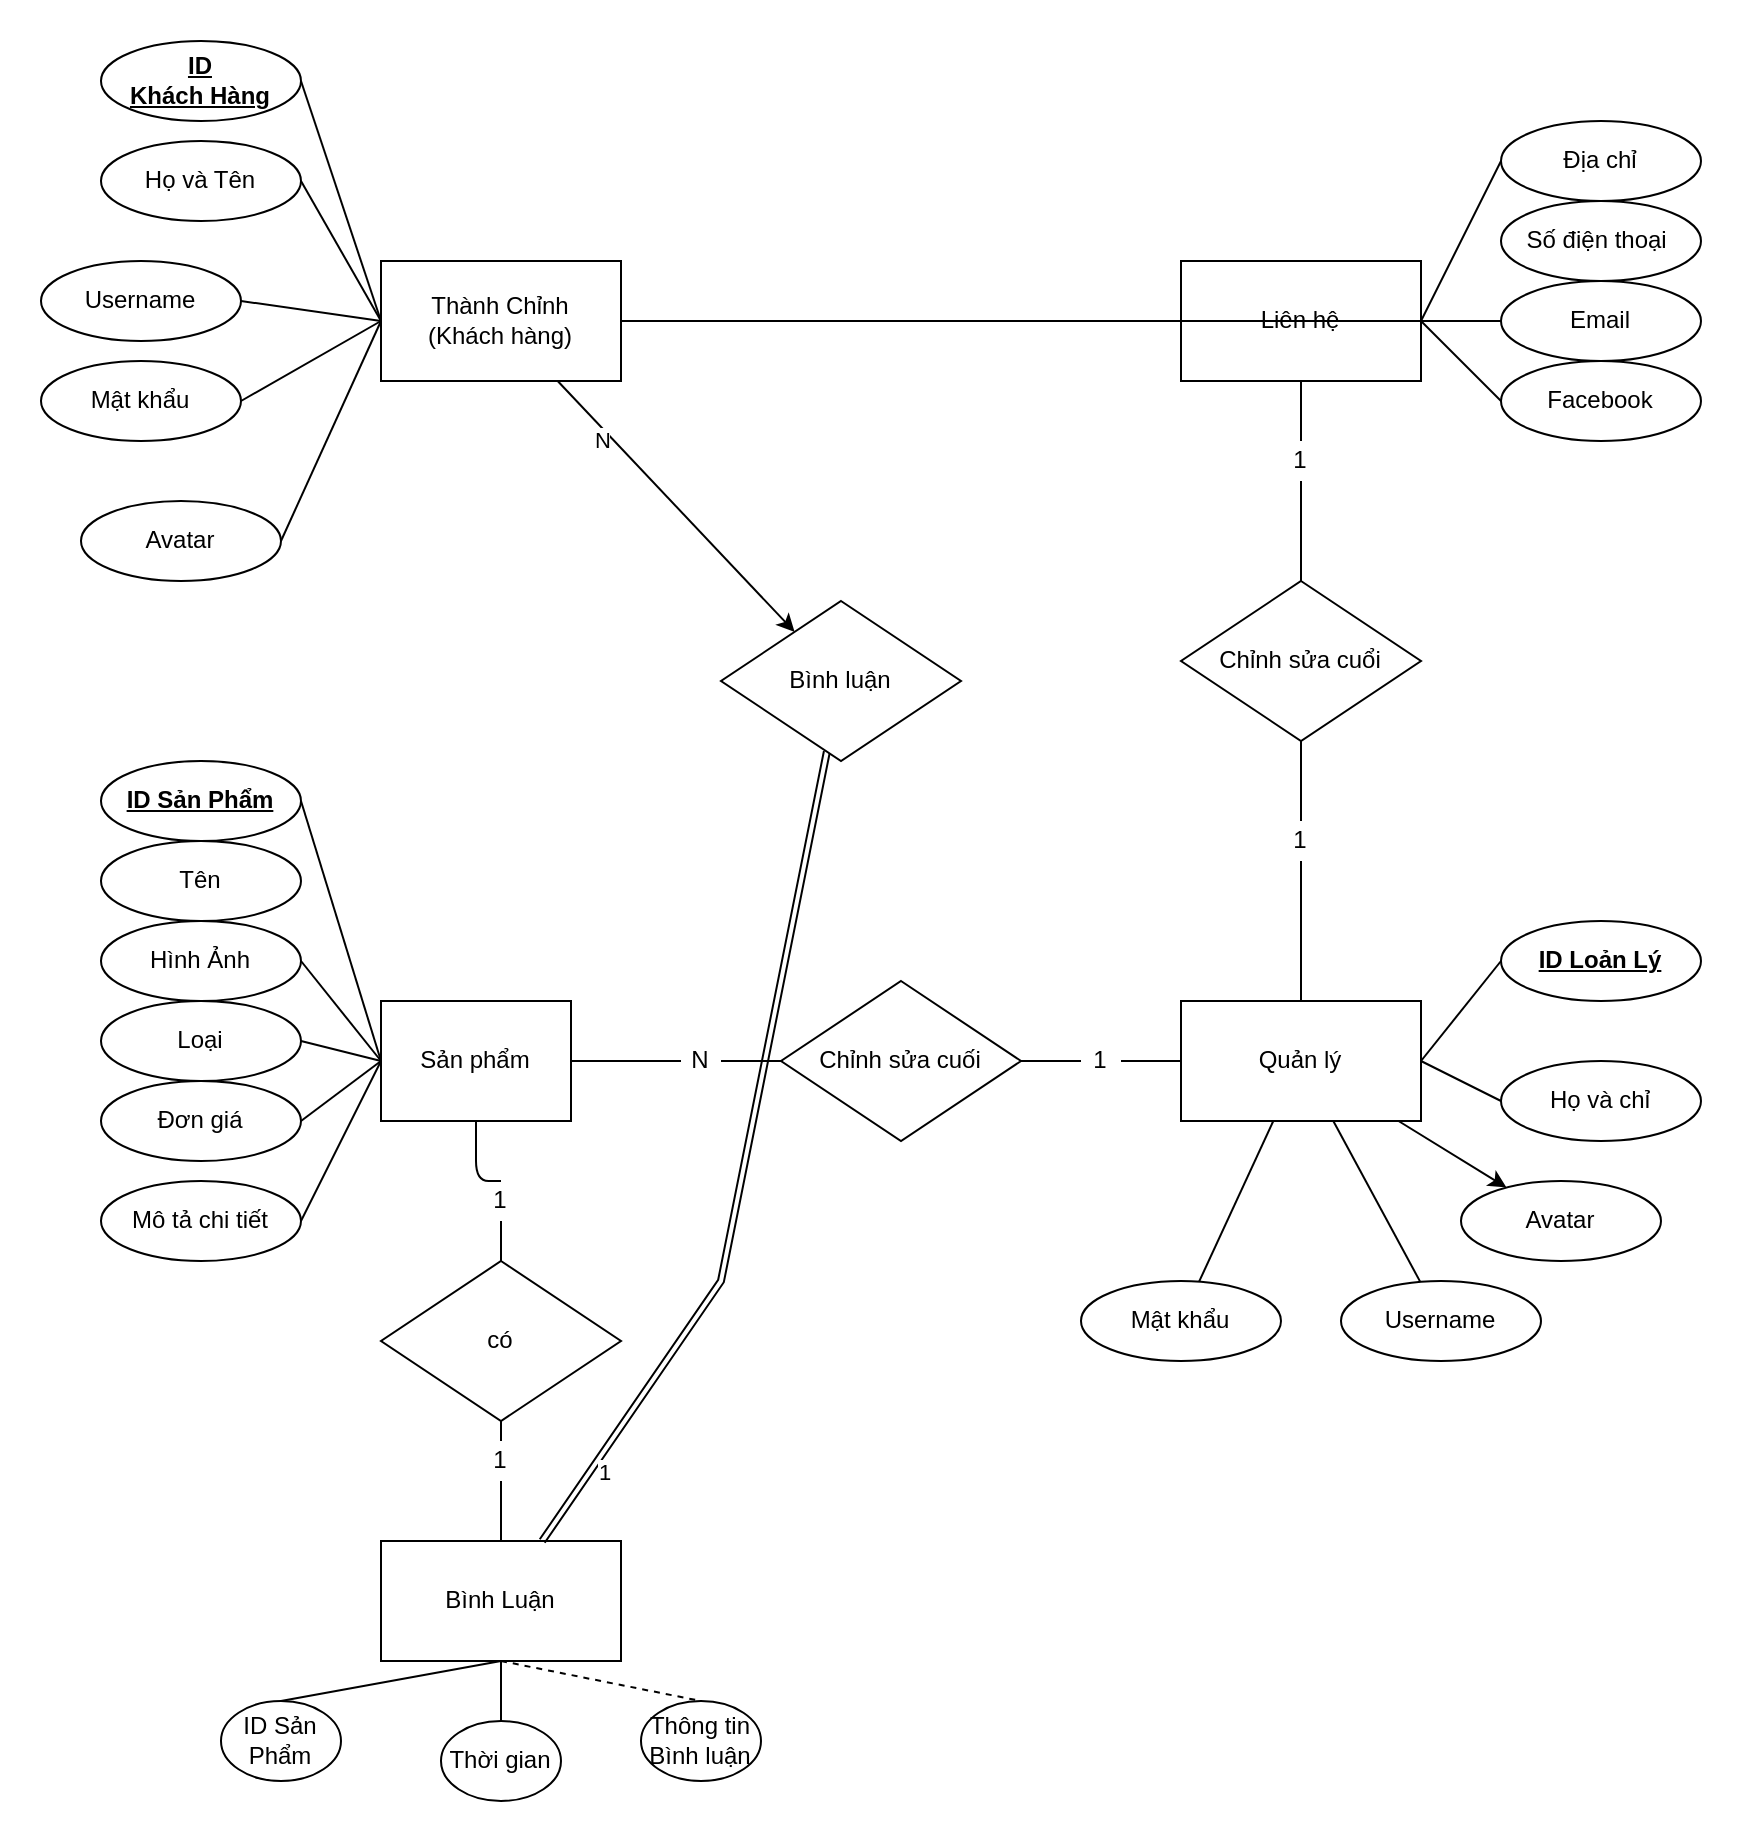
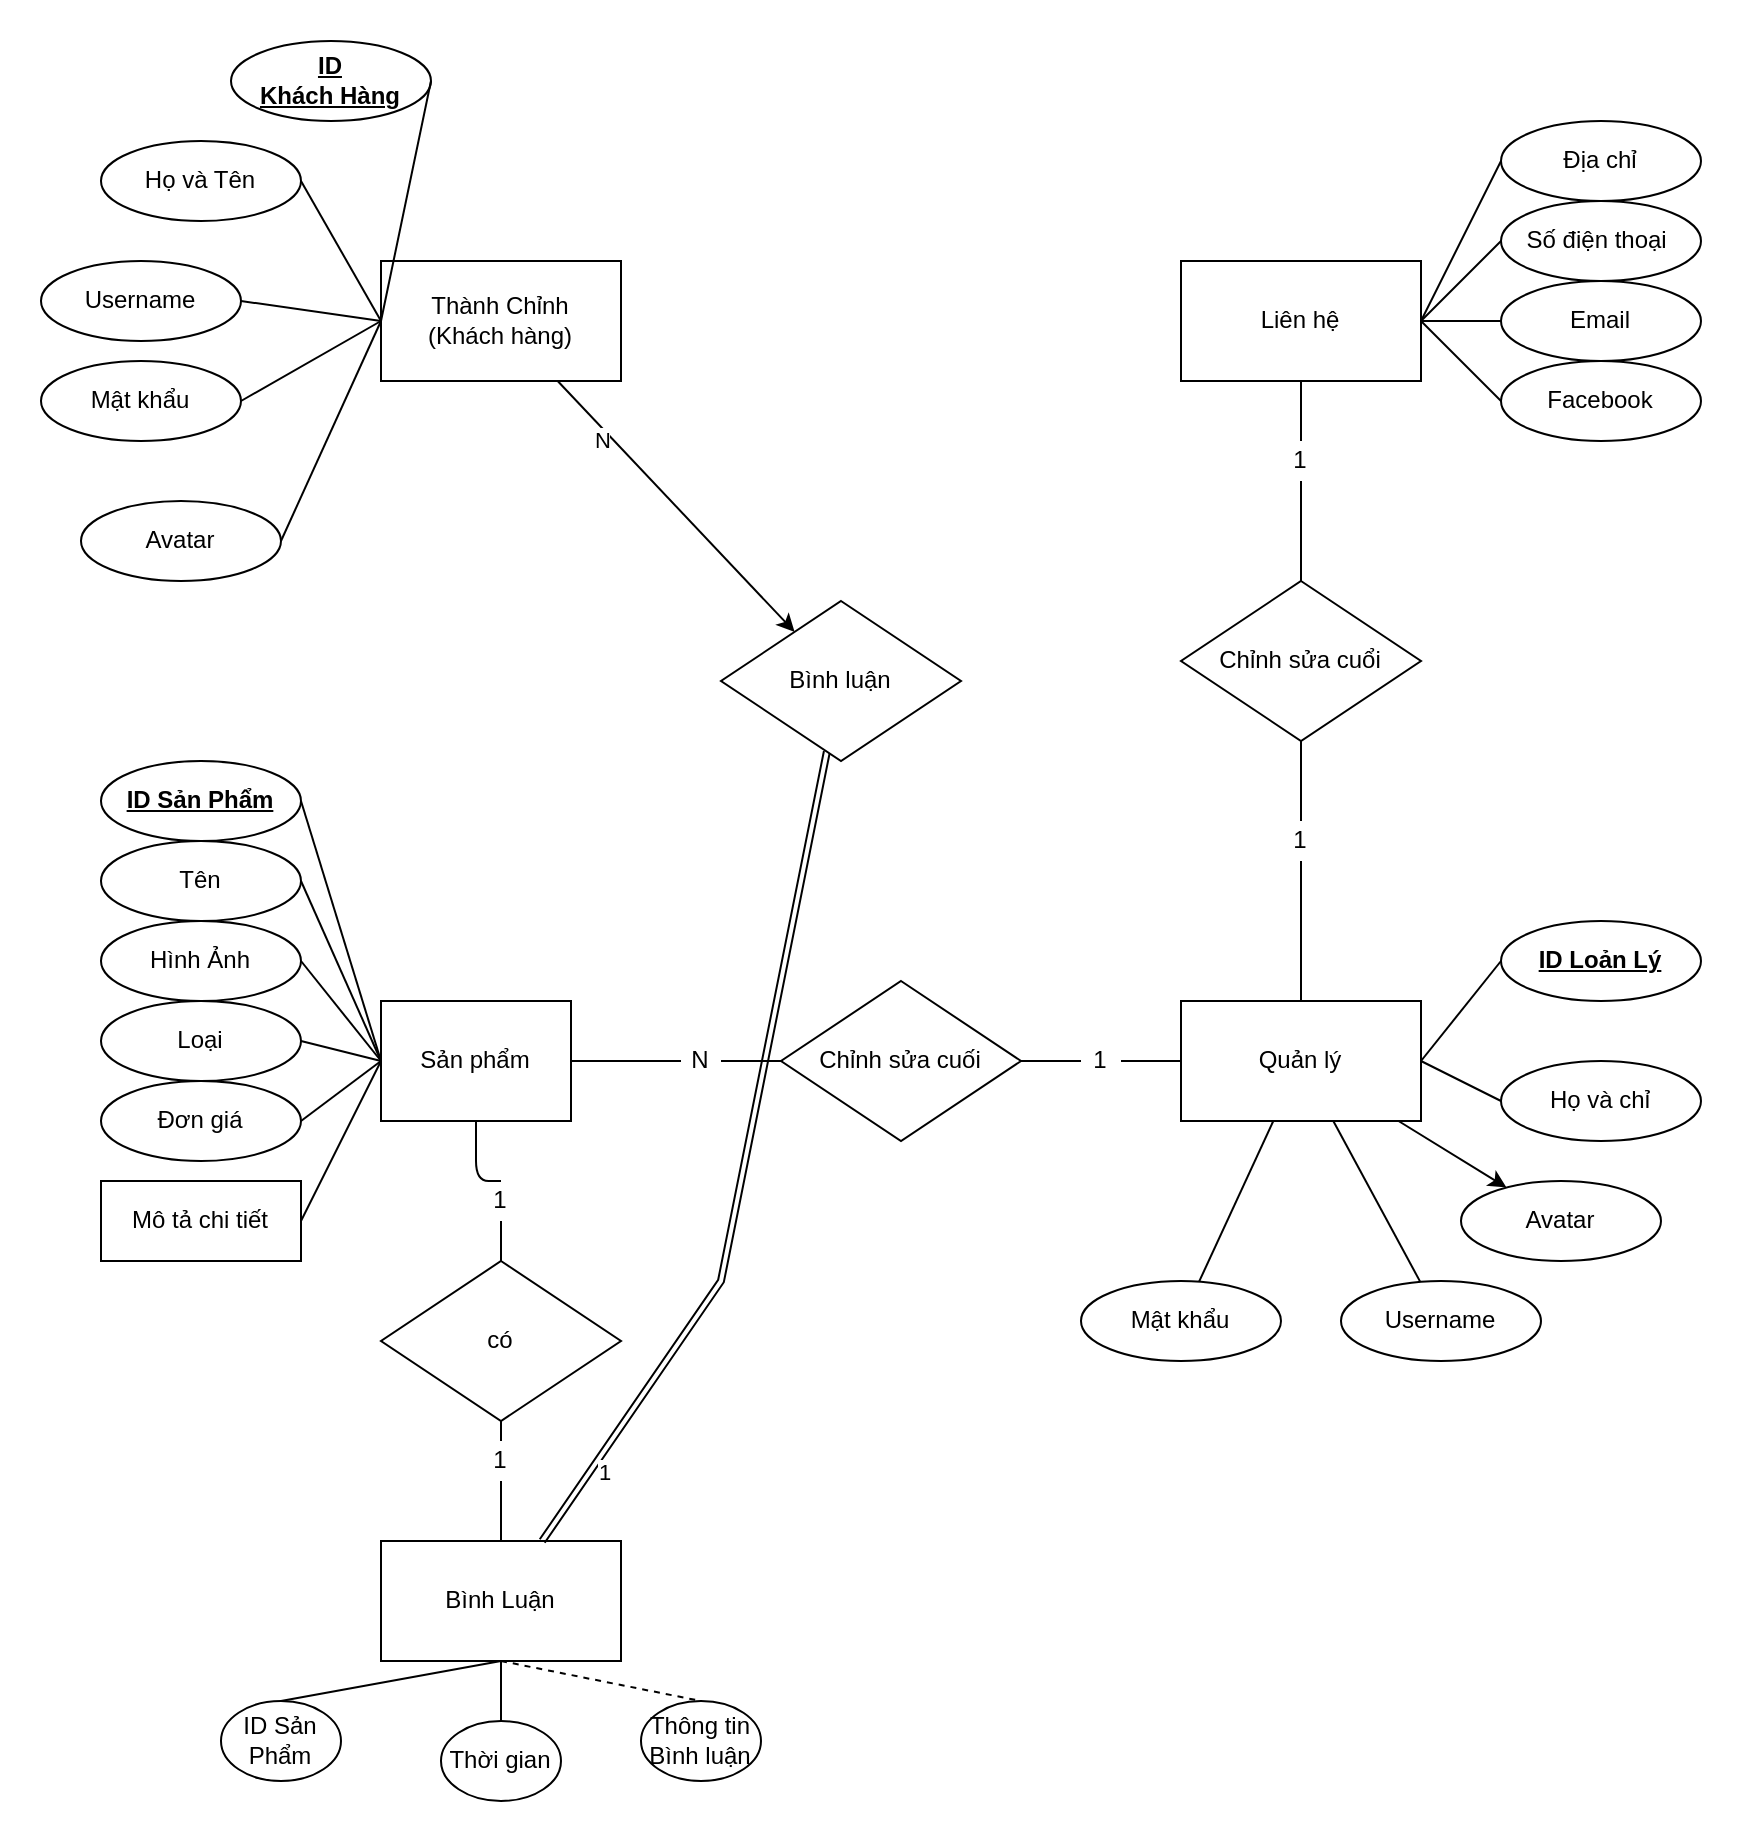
(201, 81) -> (331, 81)
(951, 321) -> (1463, 279)
none -> (335, 957)
(201, 1221) -> (201, 1221)
